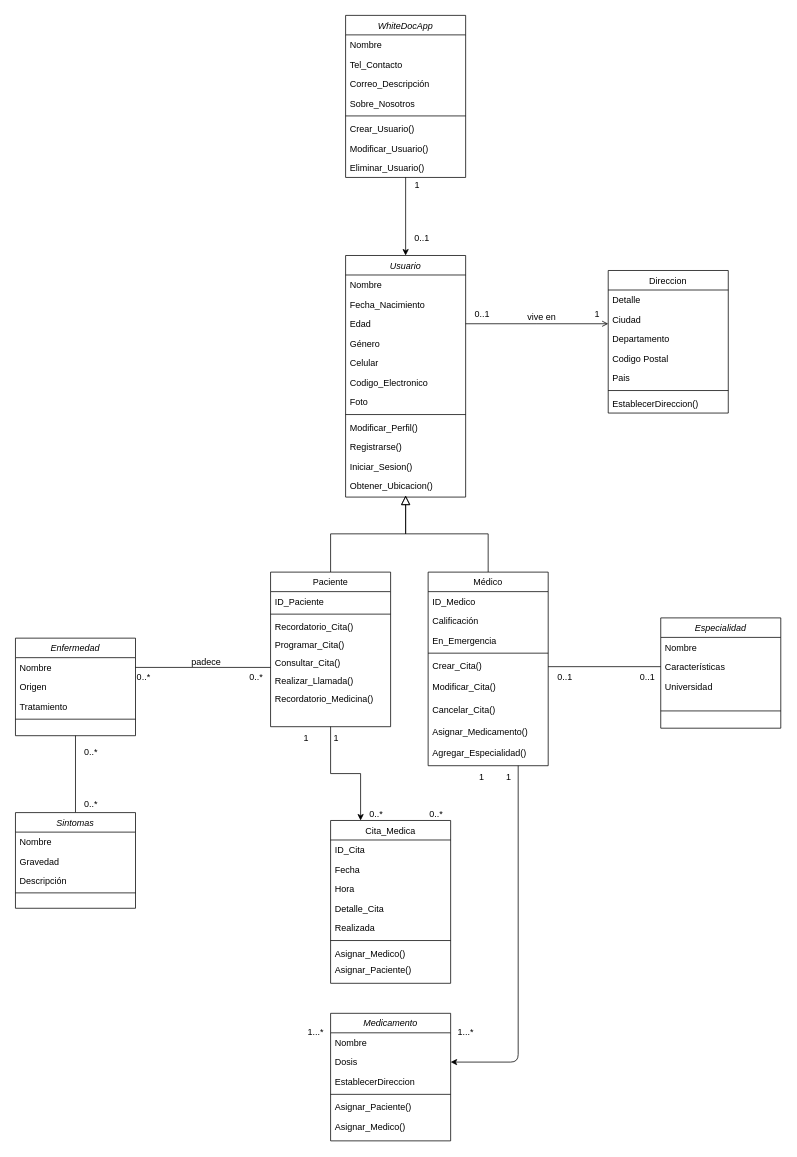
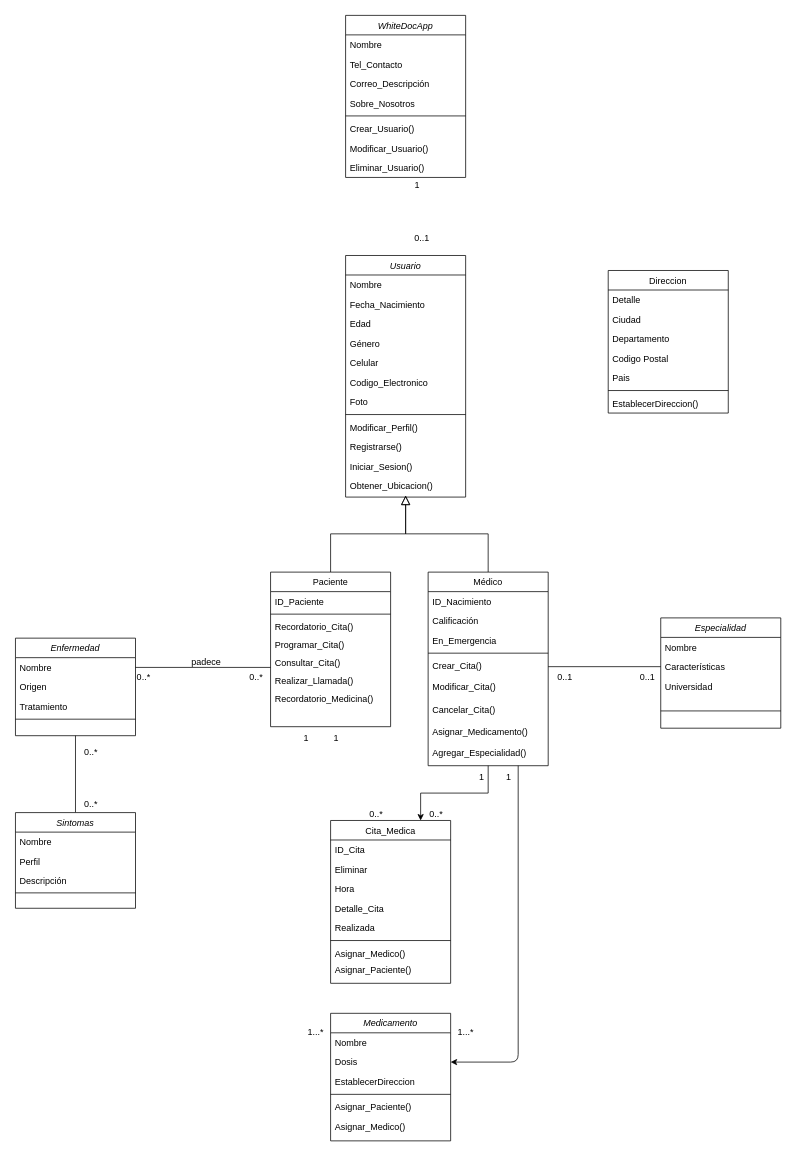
(405, 214) -> none
(536, 324) -> none
(454, 602) -> (462, 602)
(344, 773) -> none
none -> (420, 803)
(40, 861) -> (32, 861)
(347, 869) -> (351, 869)
